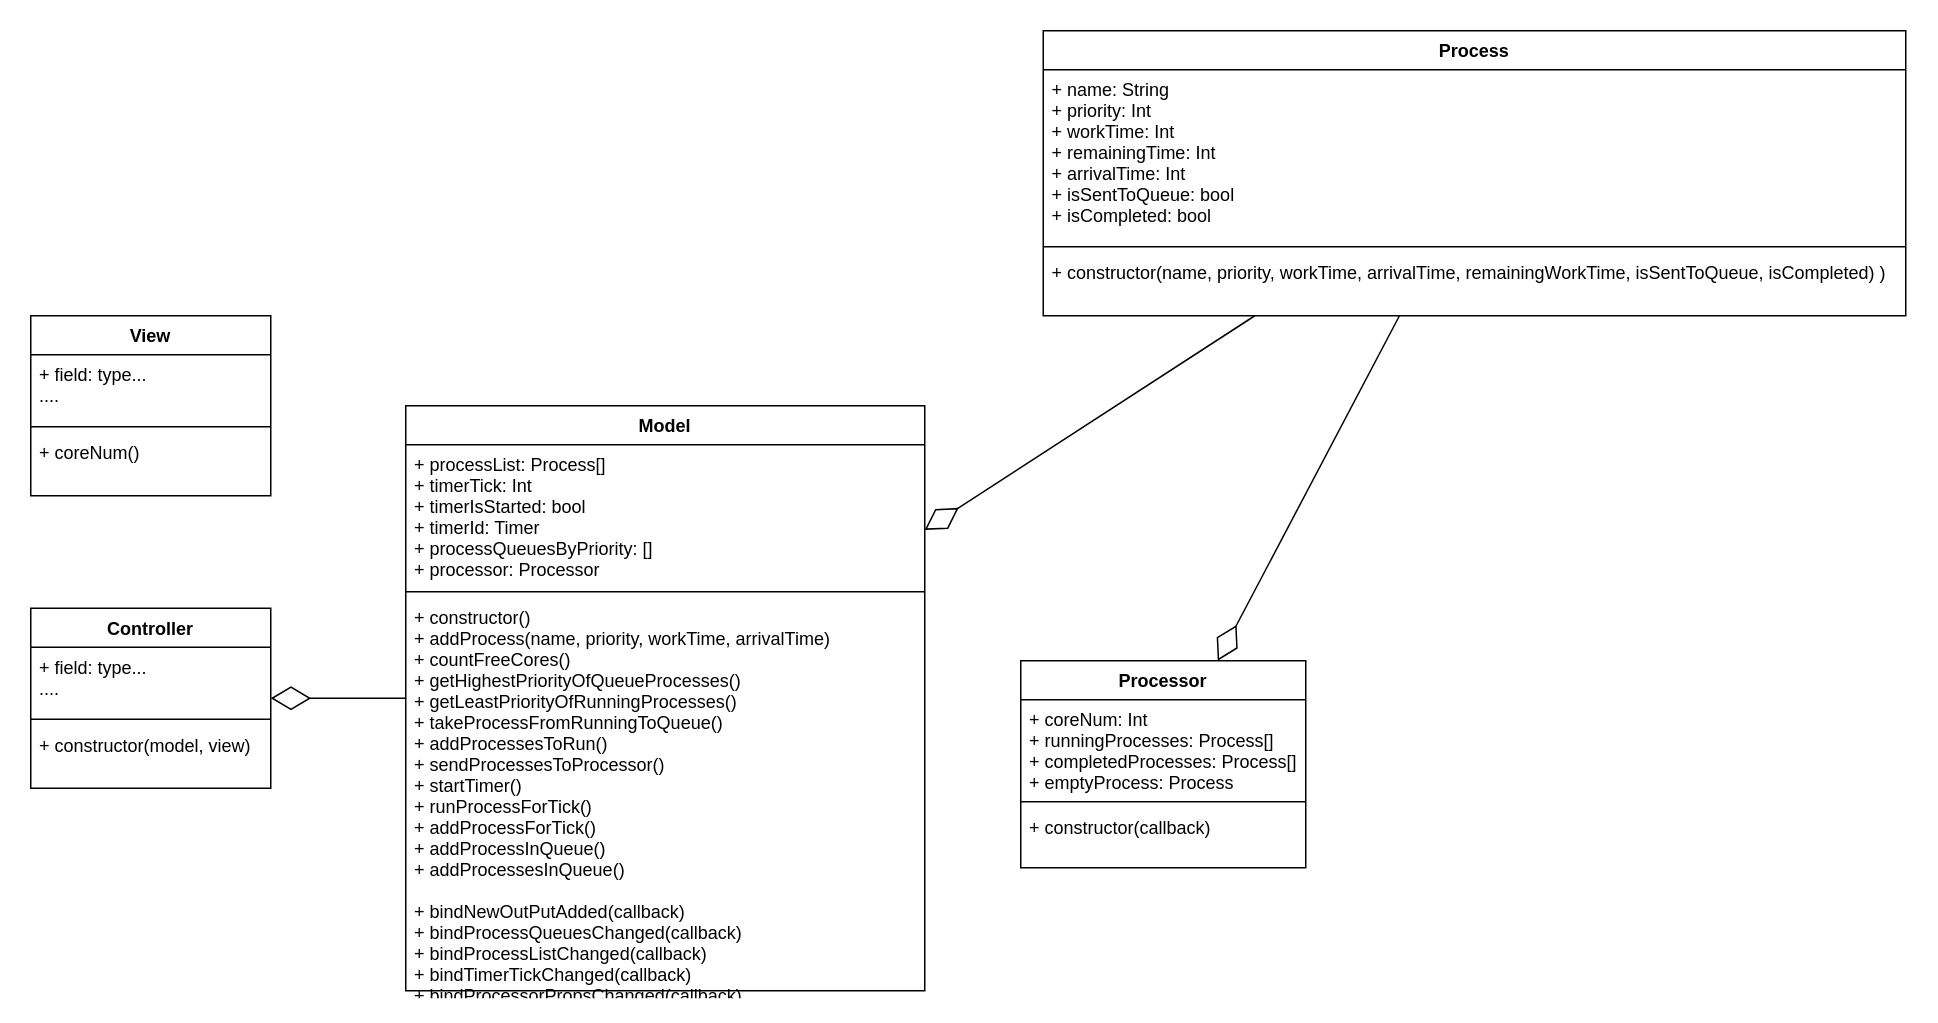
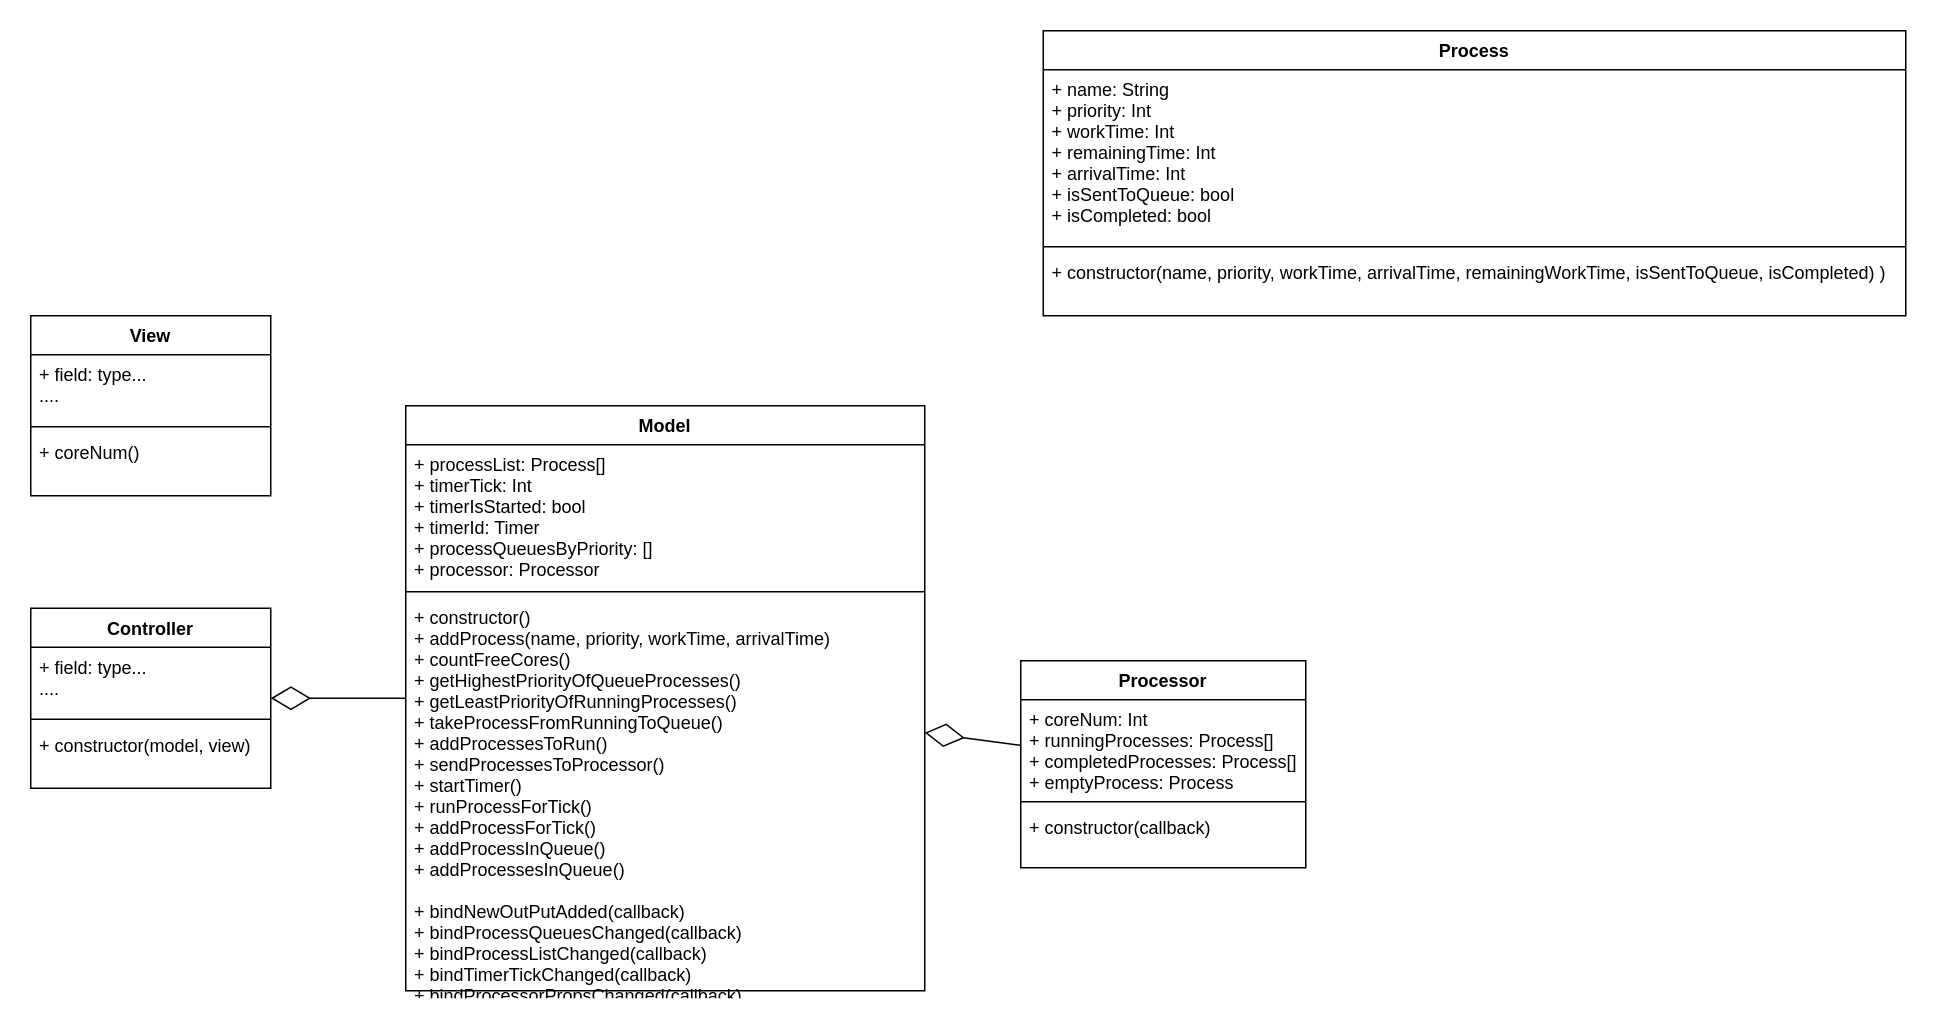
(1104, 413) -> none
(1317, 472) -> none
none -> (991, 741)
